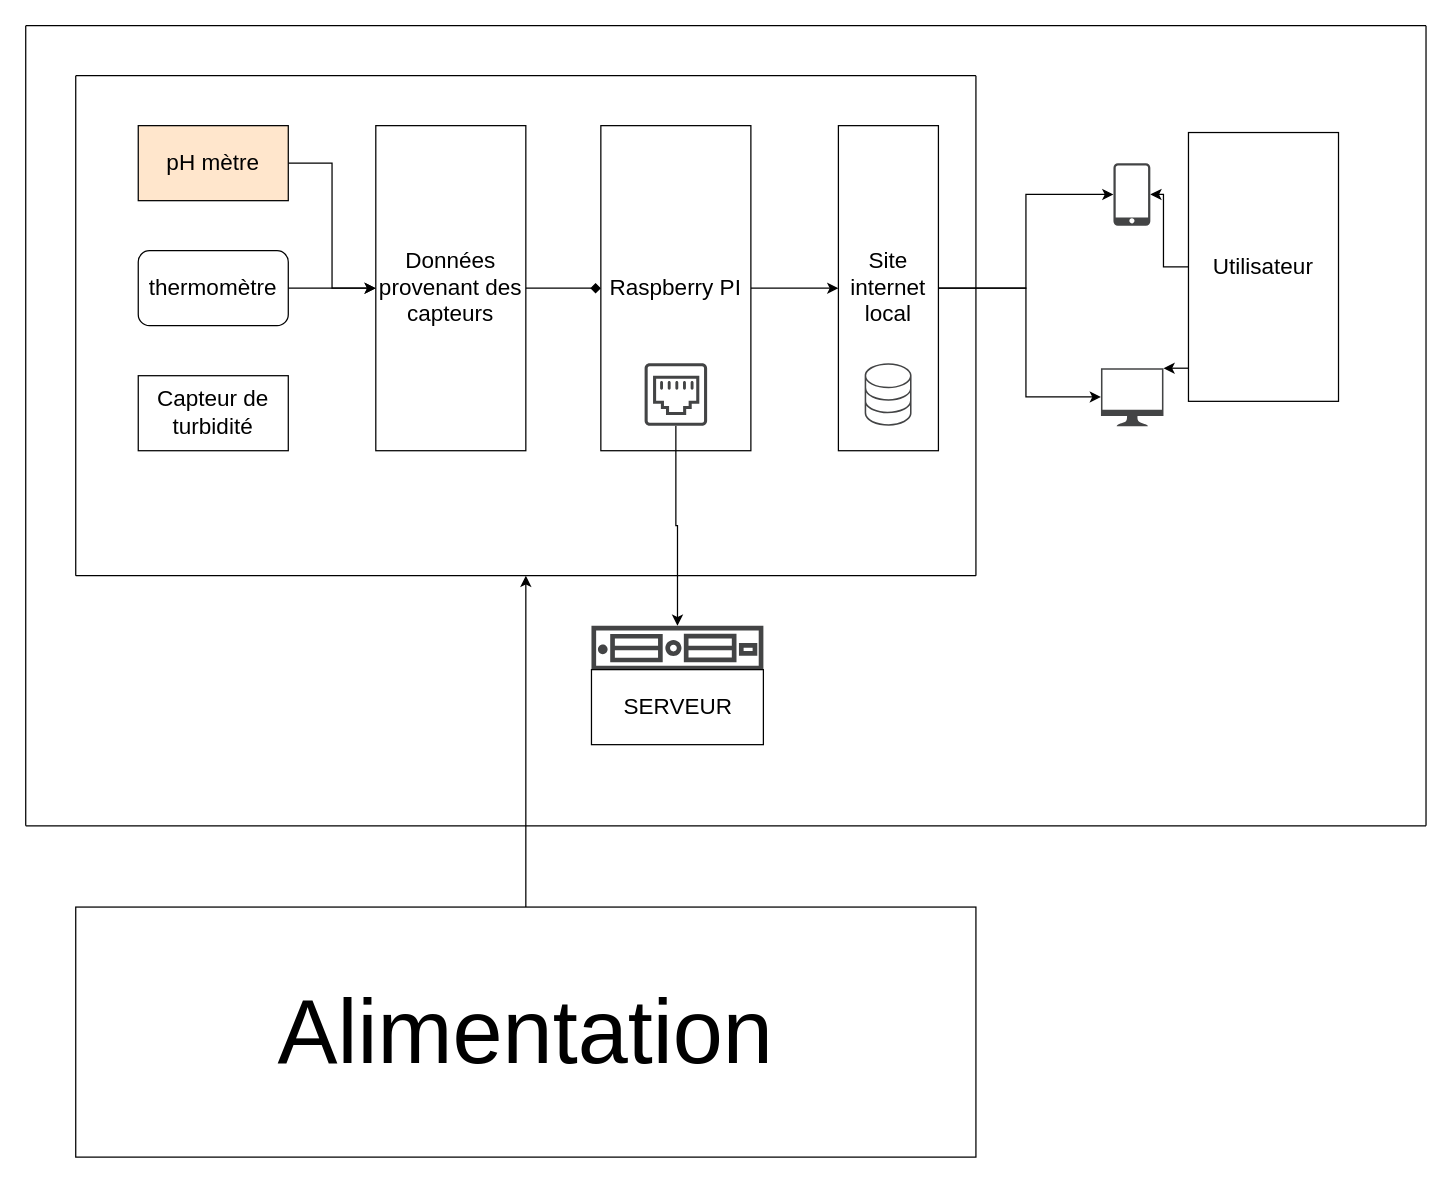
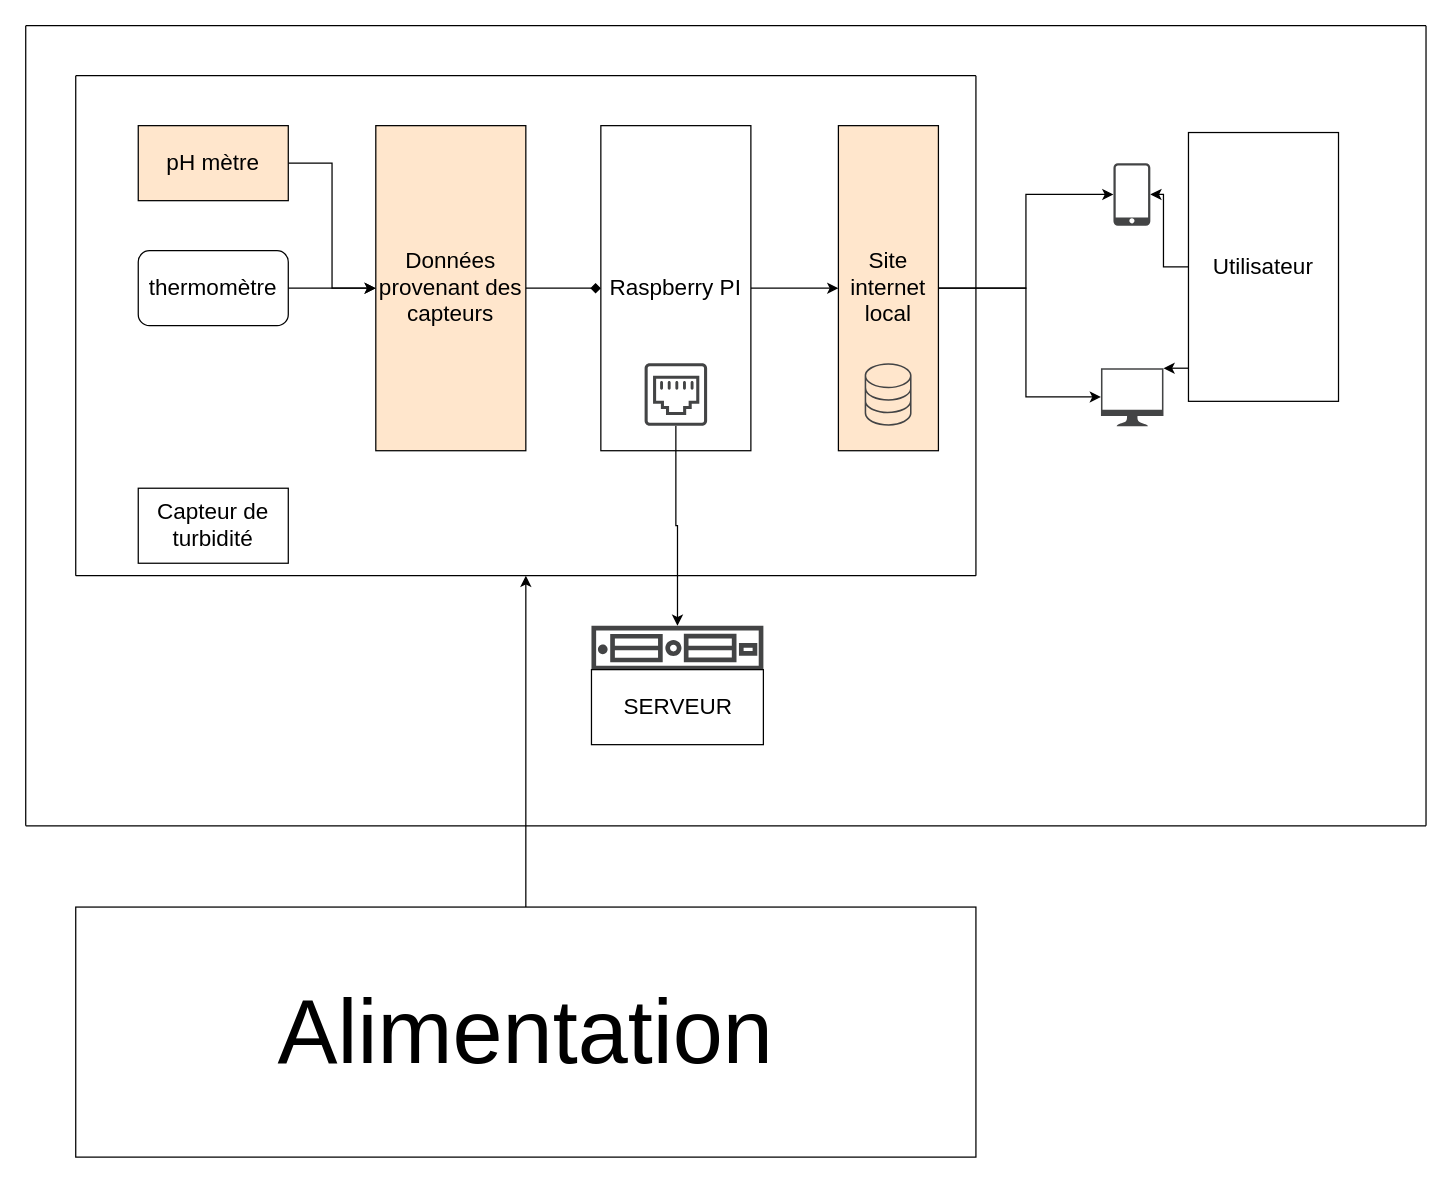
(451, 288) -> (451, 288)
(888, 288) -> (888, 288)
(213, 413) -> (213, 526)
